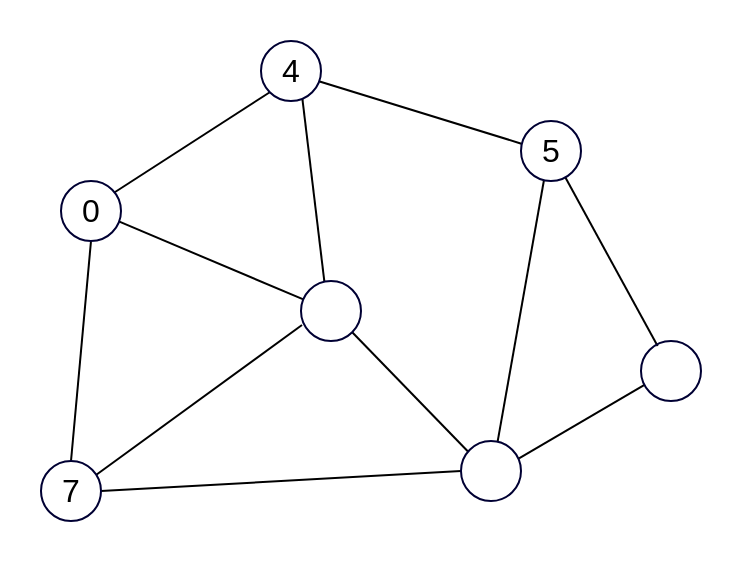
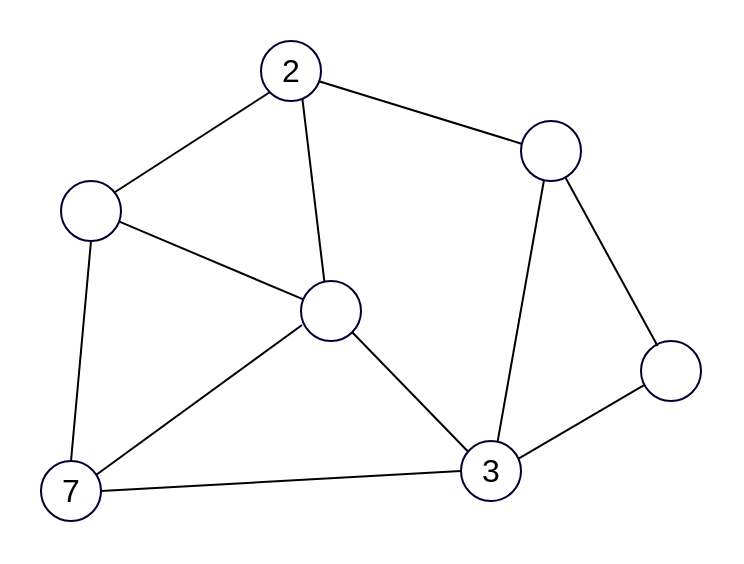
(292, 71) -> (292, 71)
(551, 151) -> none
(91, 211) -> none
none -> (491, 471)
